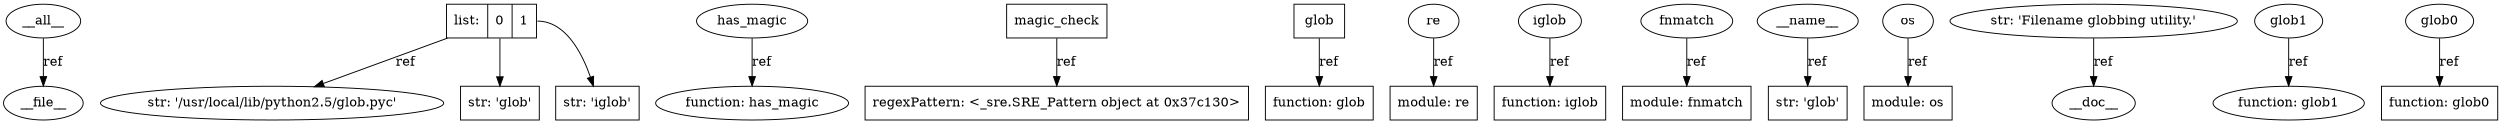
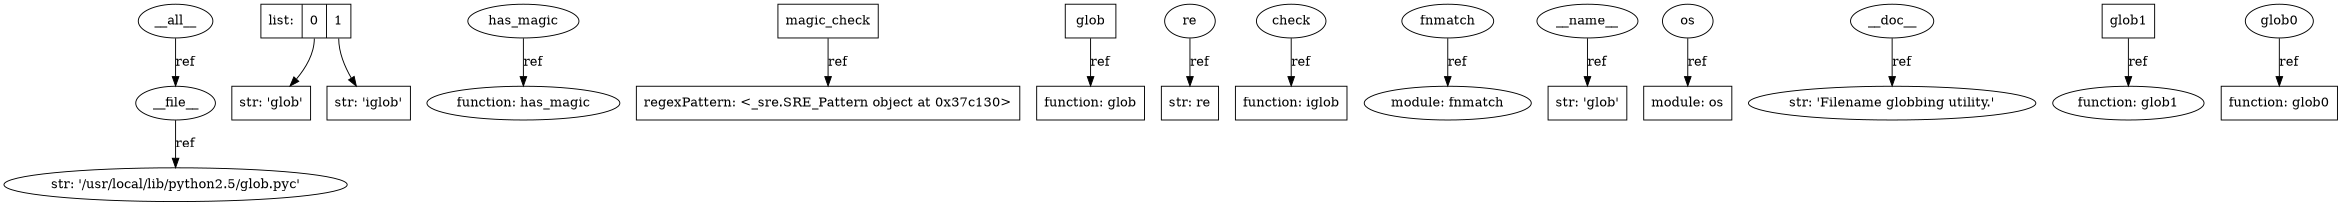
(1550, 21) -> (1291, 21)
(2289, 21) -> (2128, 21)
(2094, 57) -> (1892, 57)
(386, 61) -> (176, 139)
(1434, 103) -> (1190, 103)
(1687, 103) -> (1448, 103)
